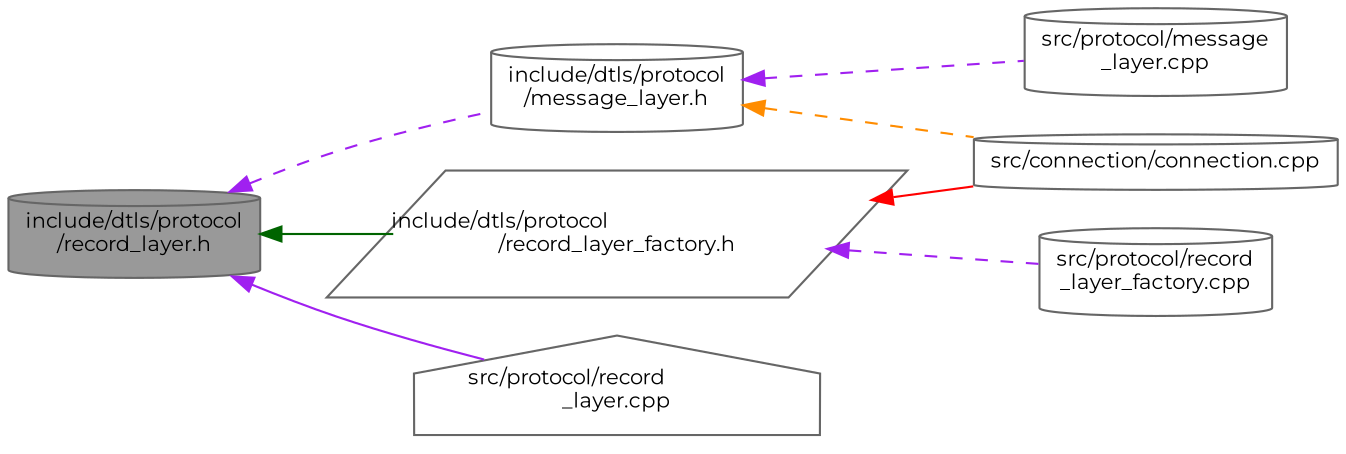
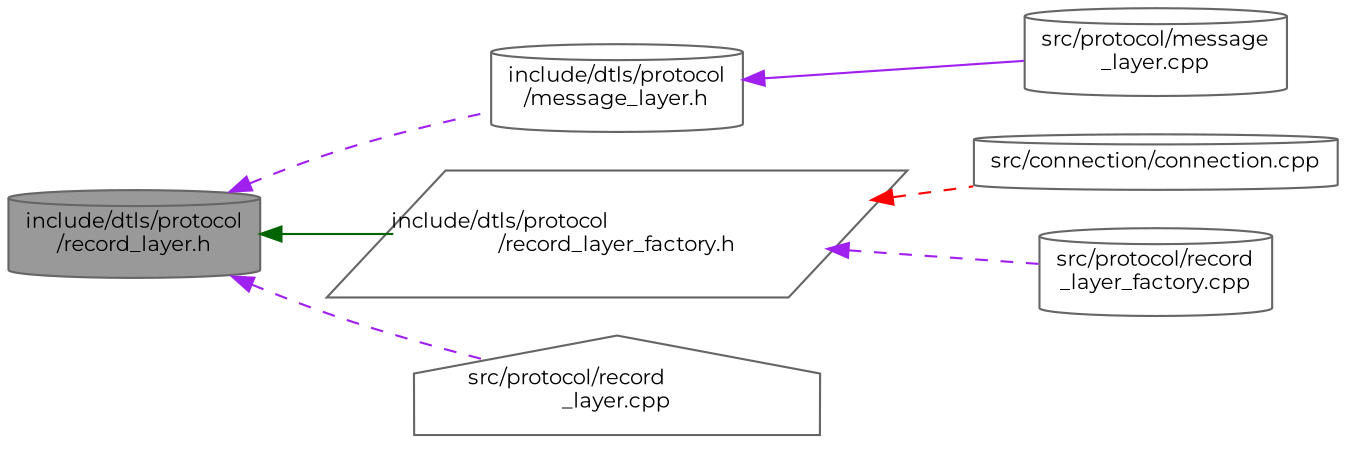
(894, 70) -> (894, 70)
(869, 123) -> none
(933, 192) -> (933, 192)
(367, 326) -> (367, 326)
